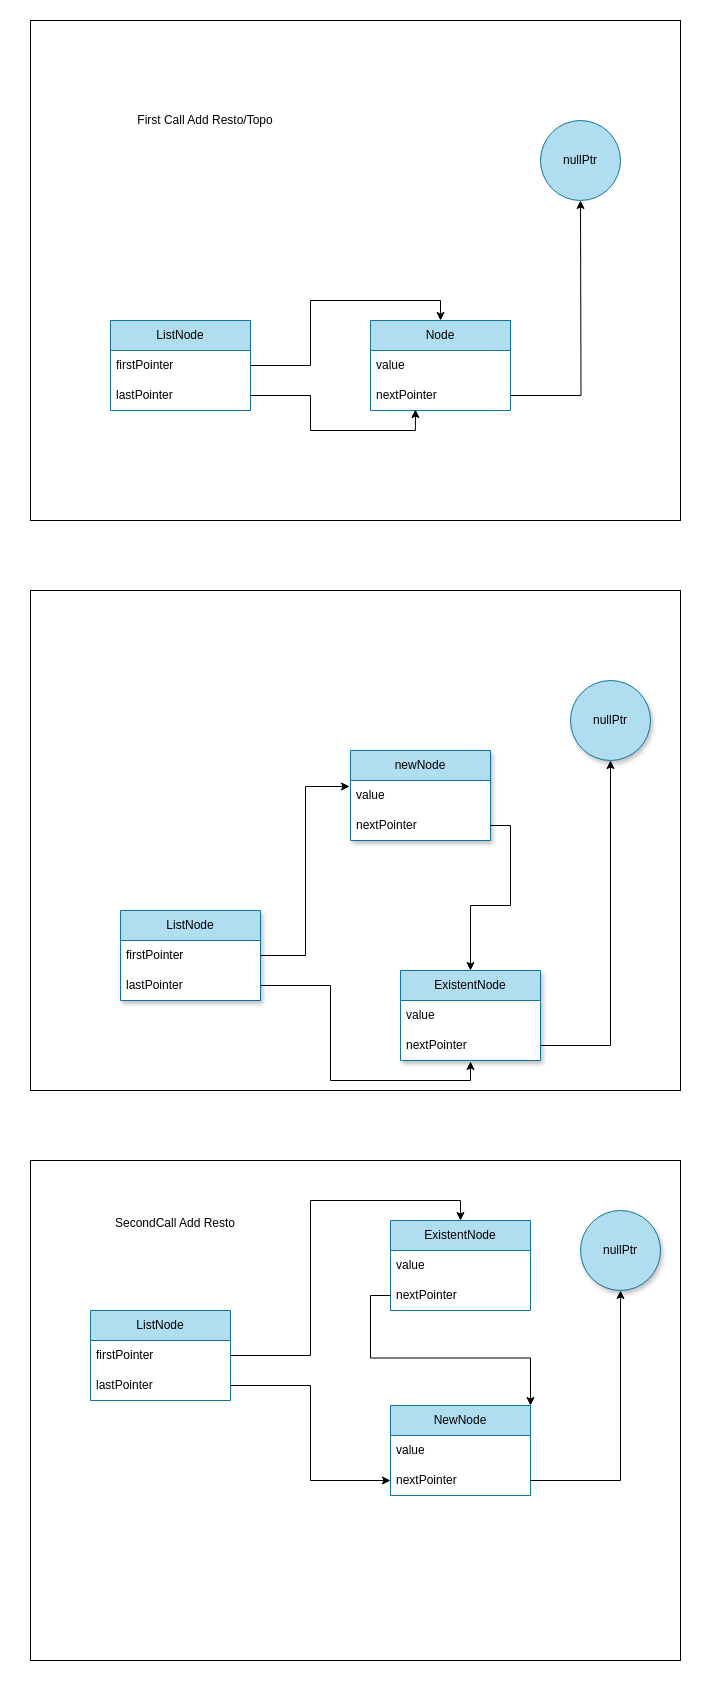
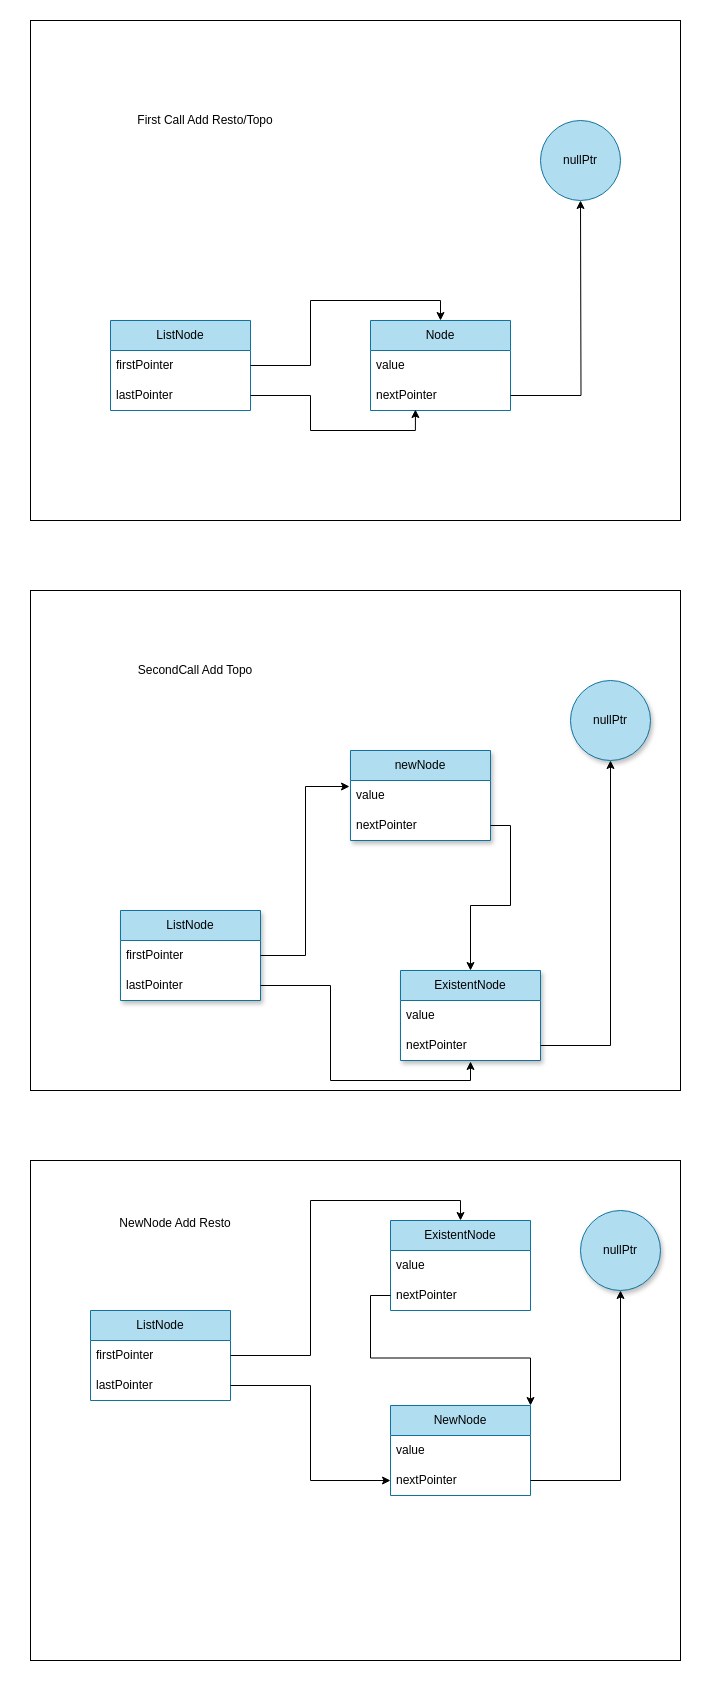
none -> (196, 671)
(176, 1231) -> (176, 1231)
